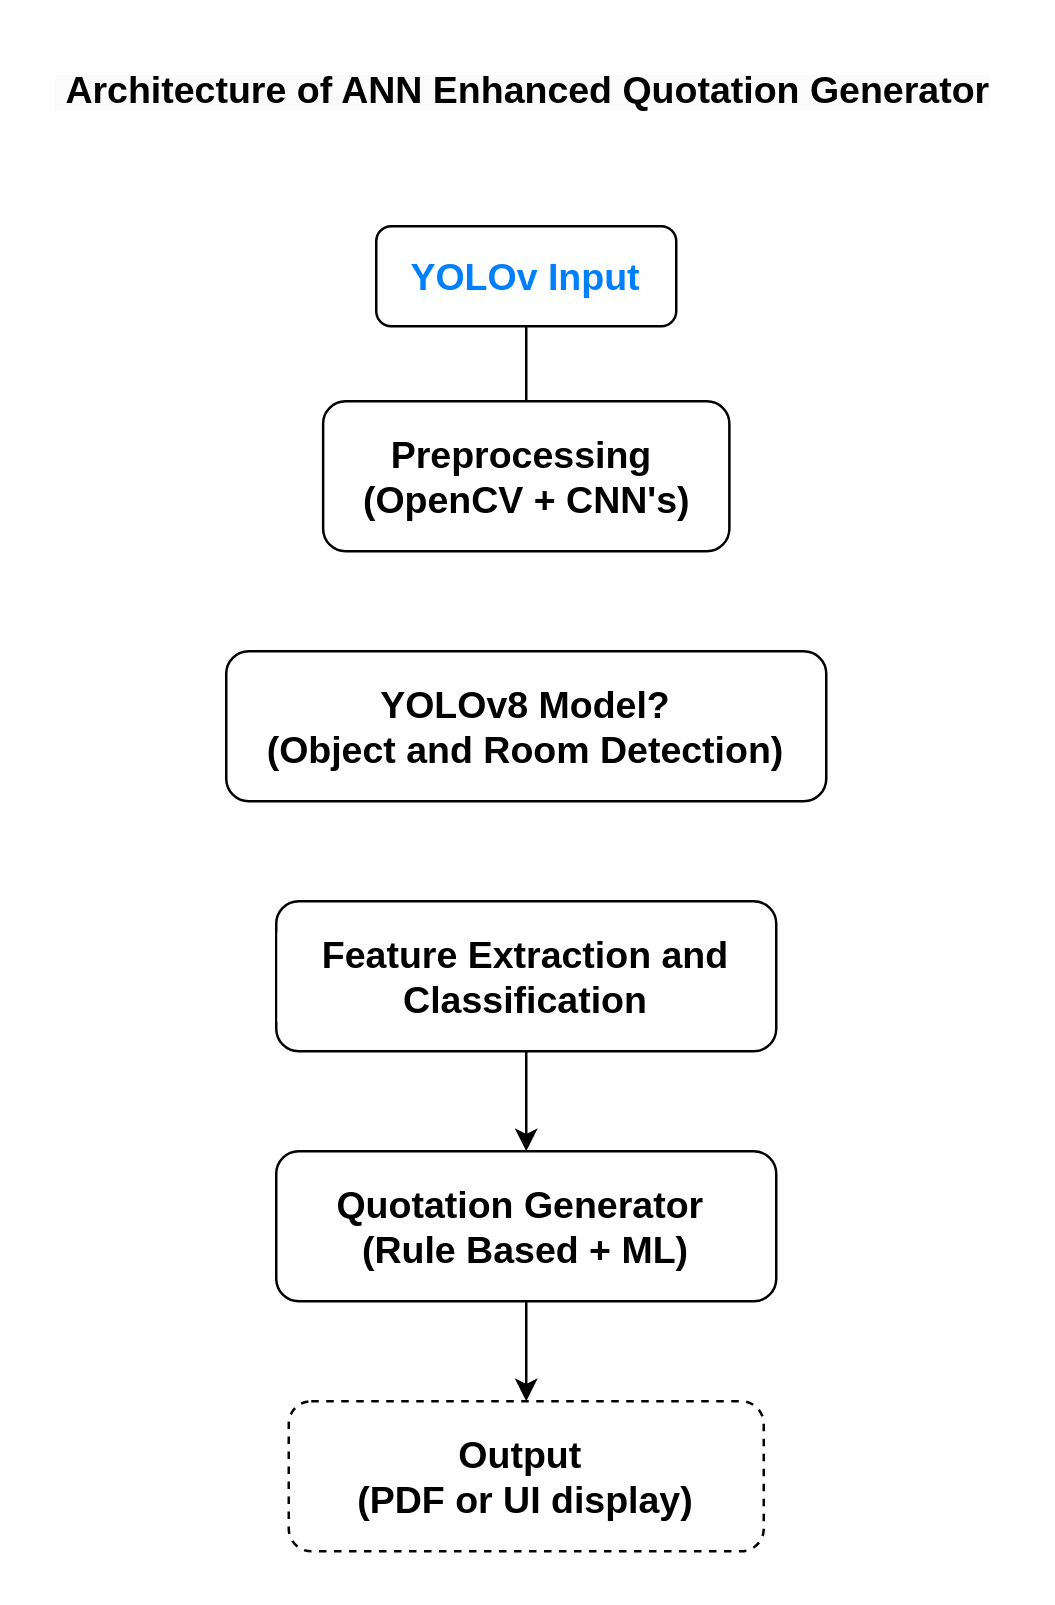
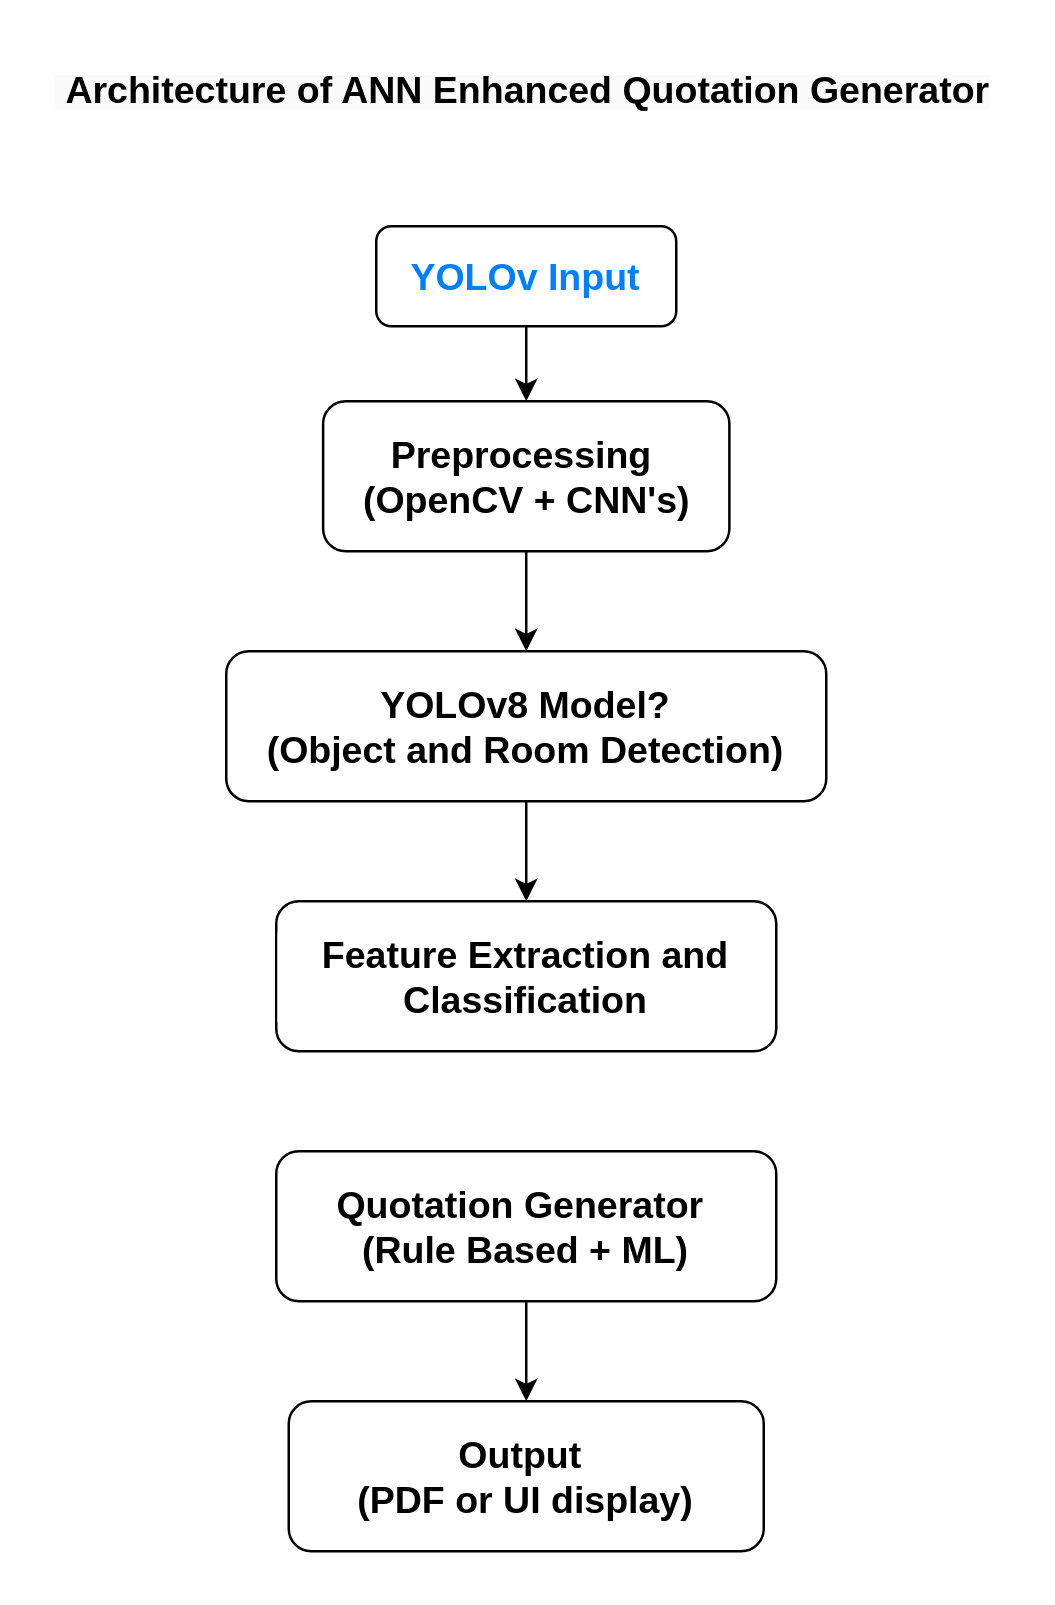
(526, 390) -> (526, 383)
none -> (526, 593)
none -> (526, 843)
(526, 1093) -> none
(526, 1476) -> (526, 1476)
